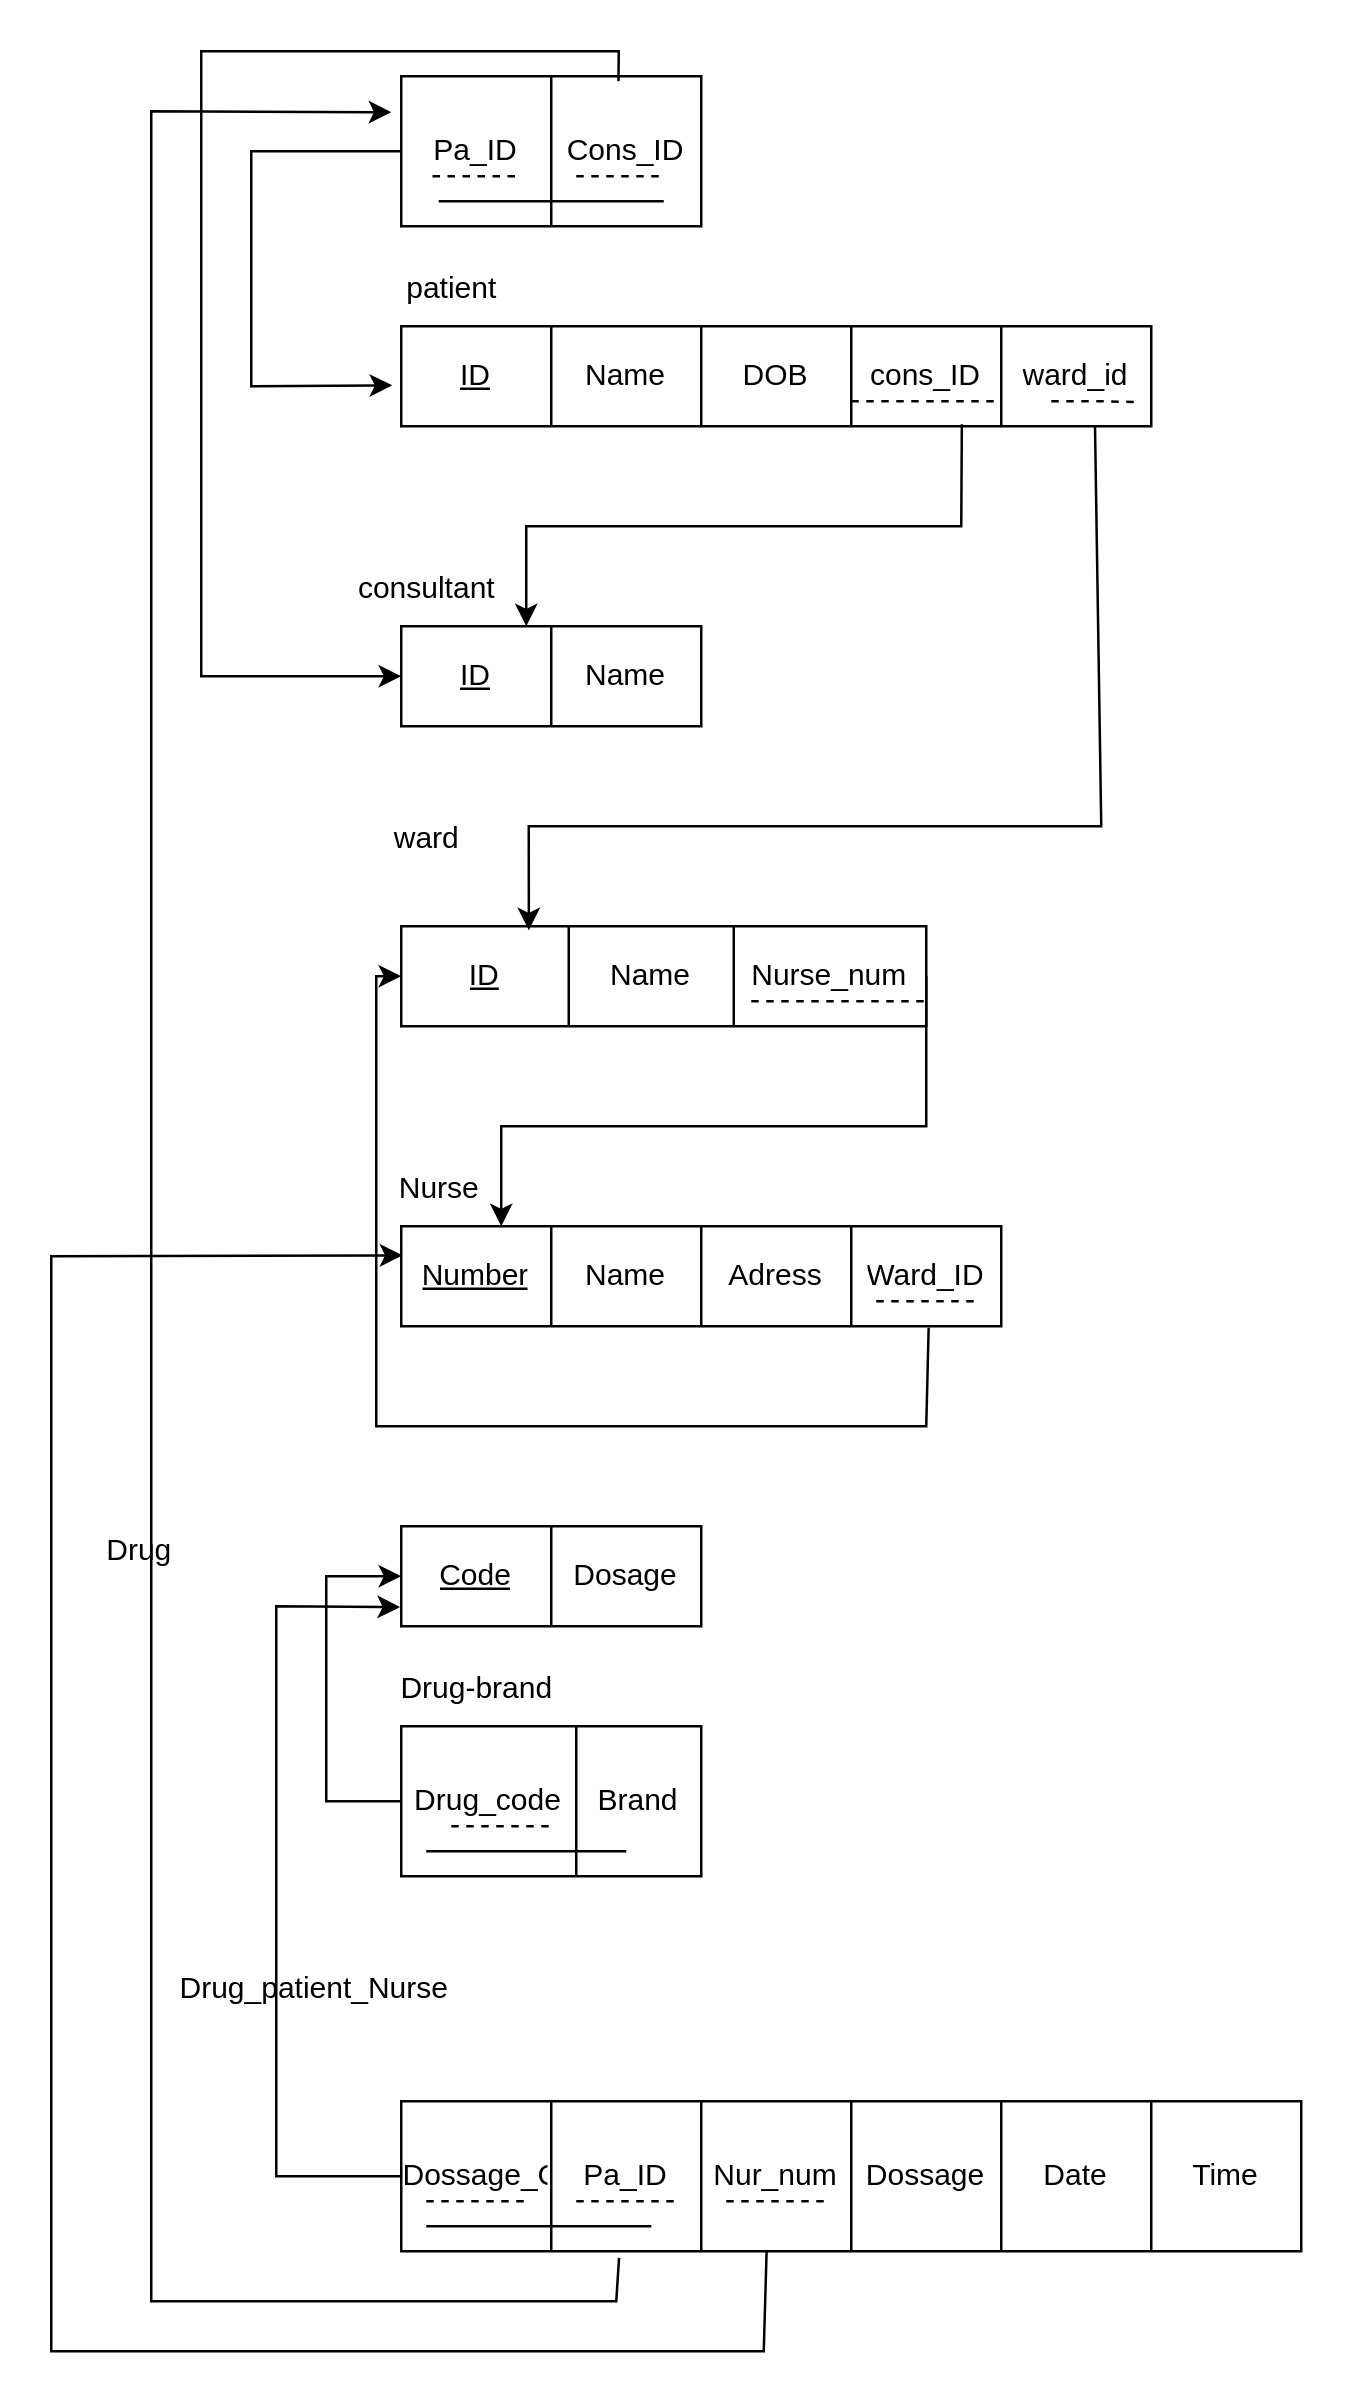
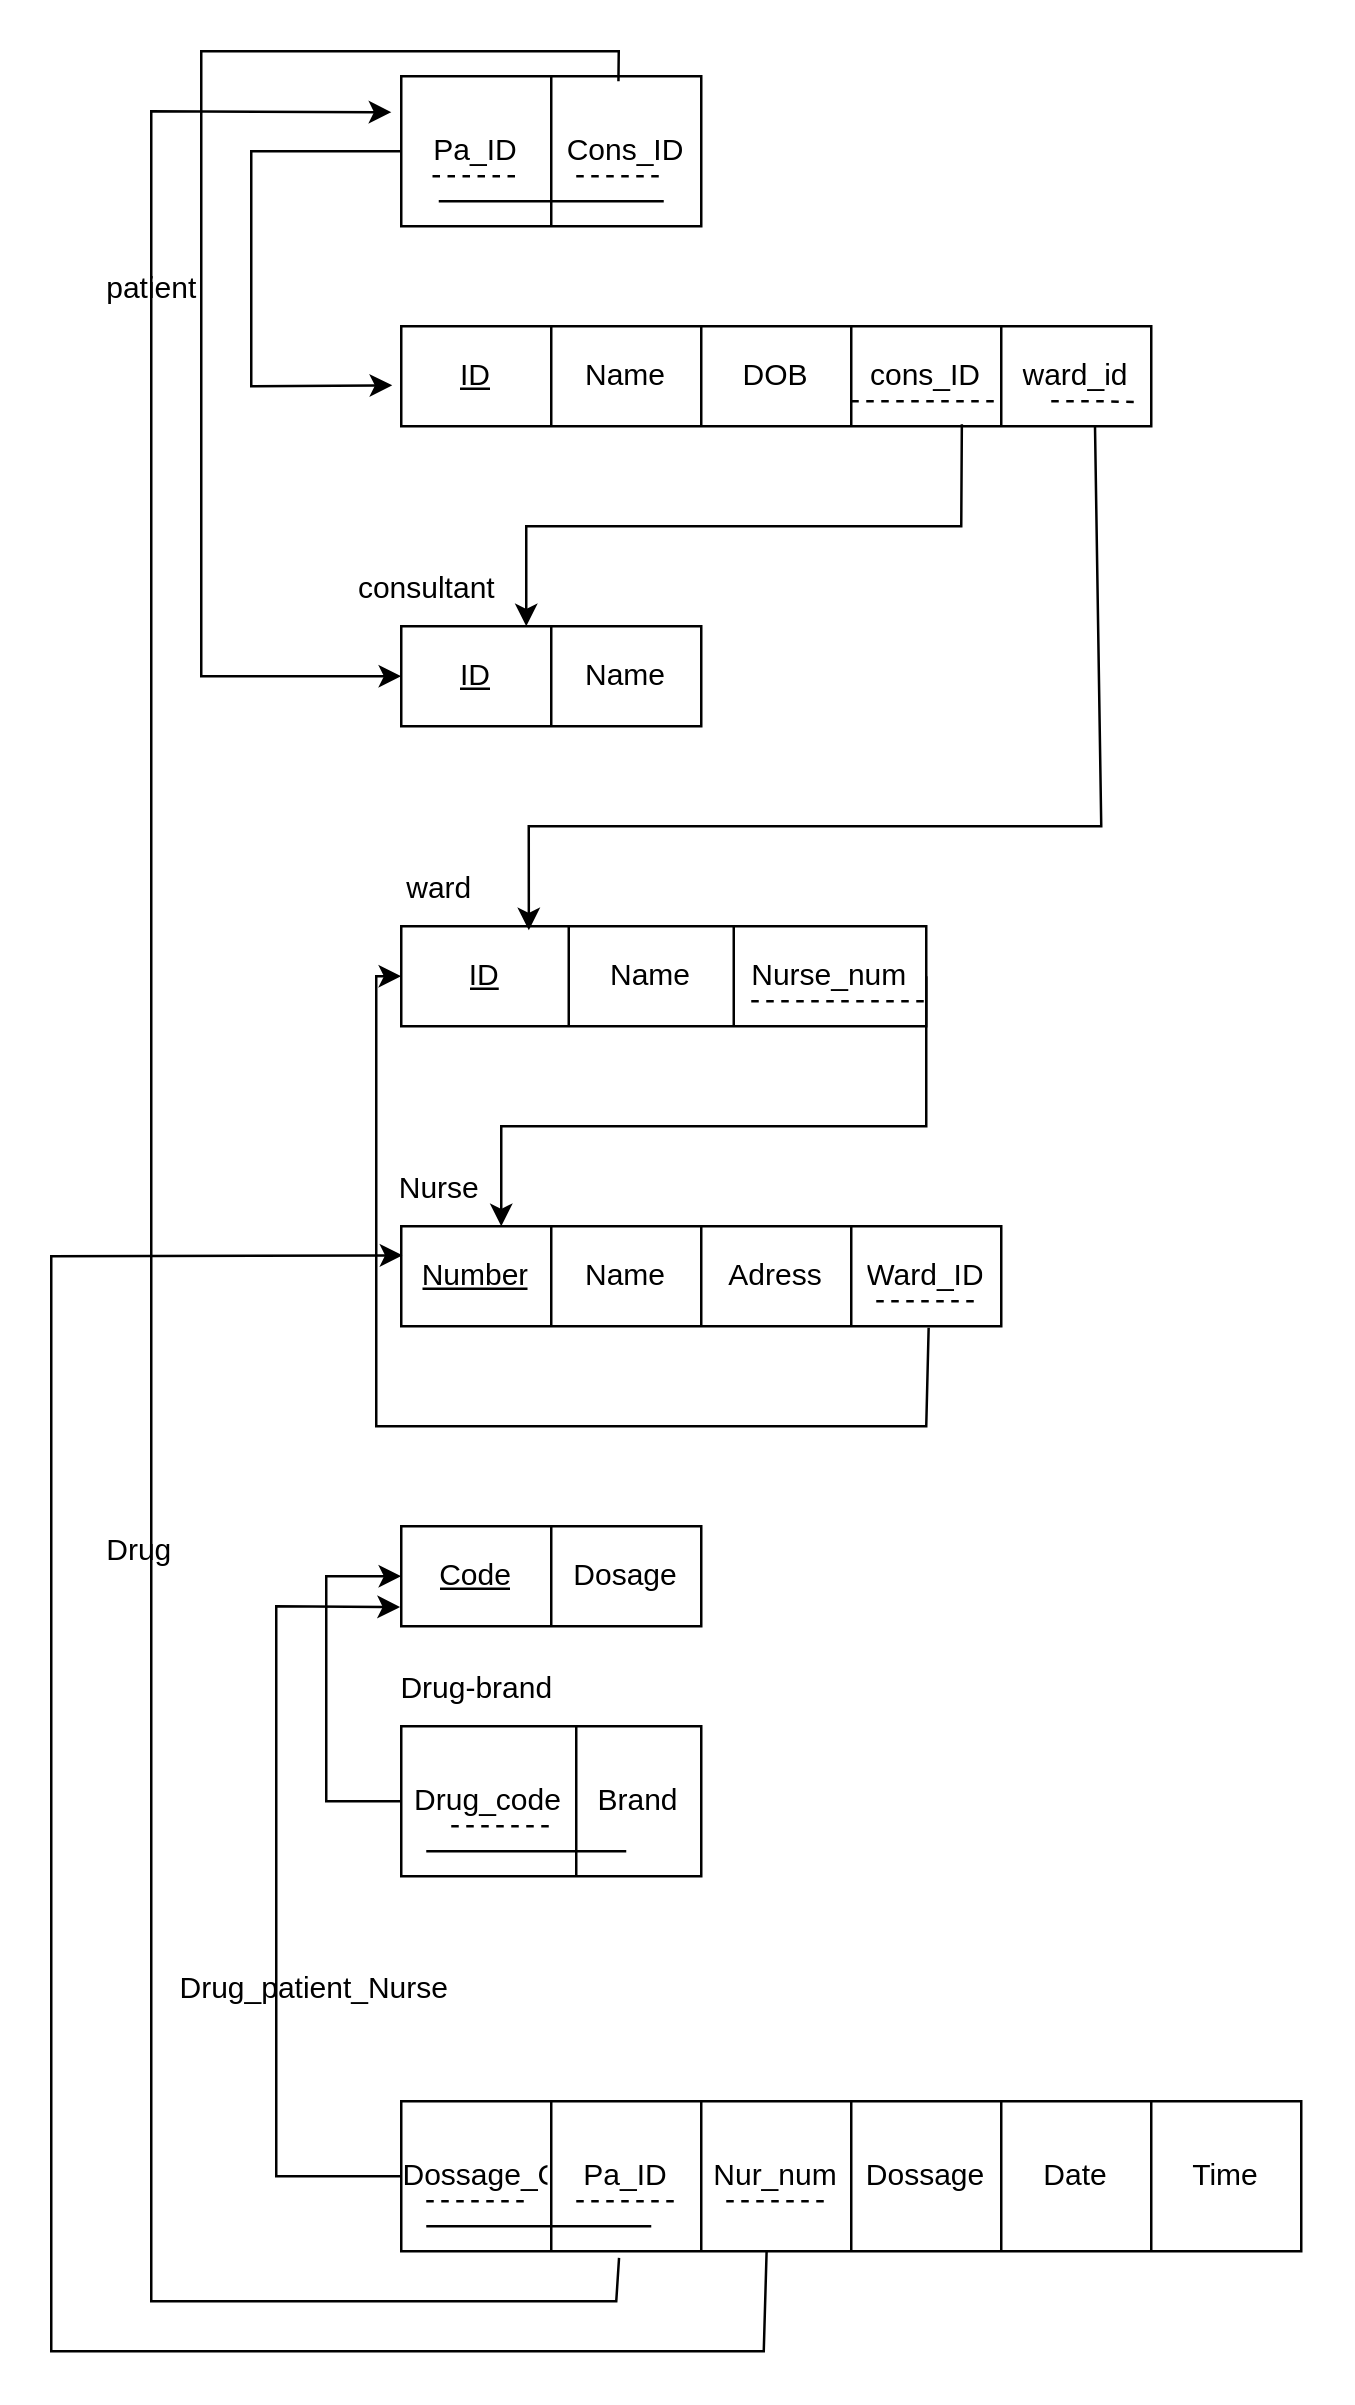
(451, 289) -> (151, 289)
(426, 839) -> (439, 889)
